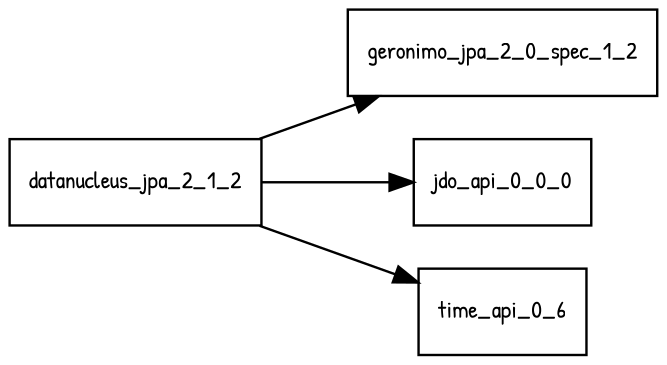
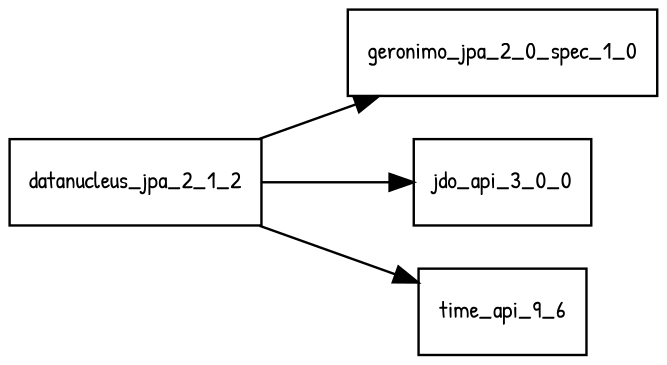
(503, 53) -> (503, 53)
(503, 182) -> (503, 182)
(503, 312) -> (503, 312)
